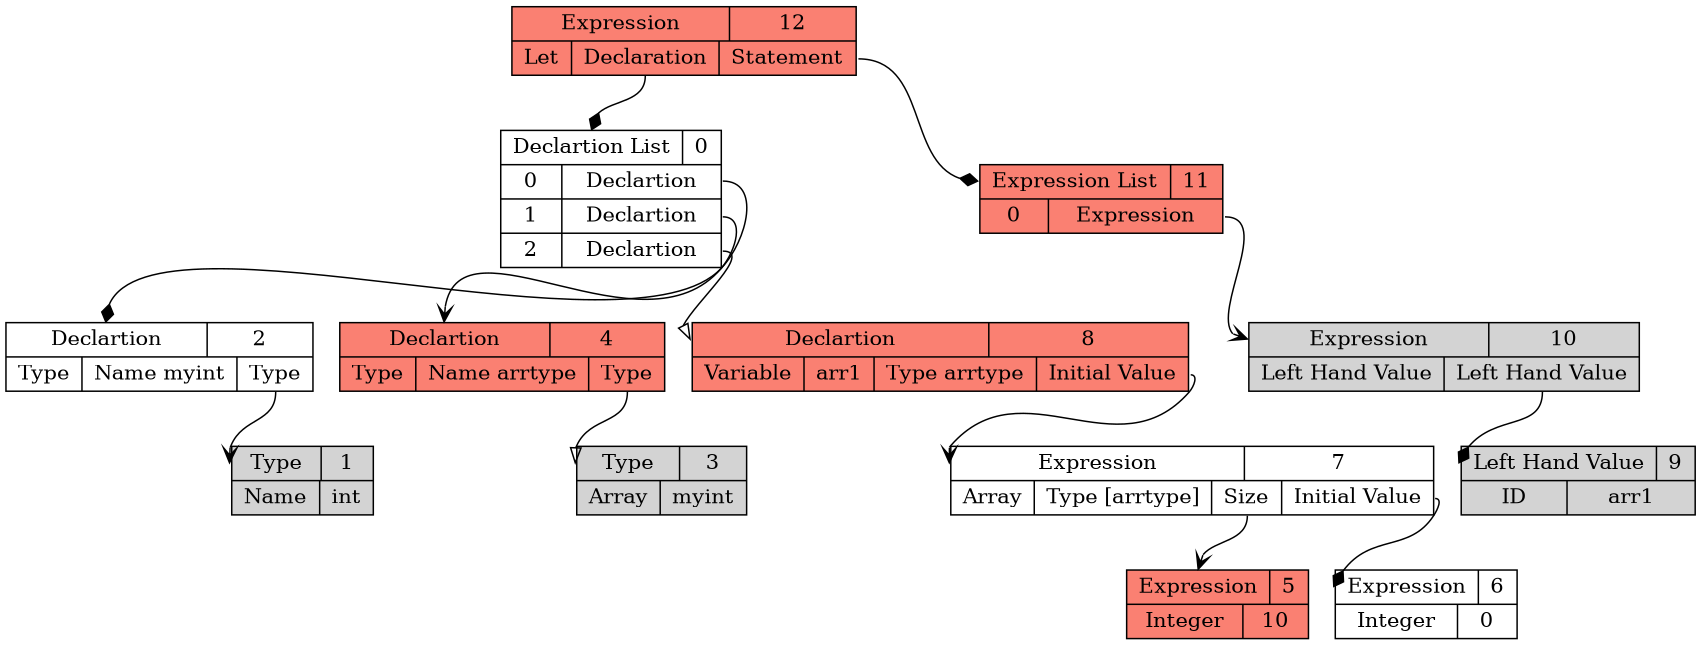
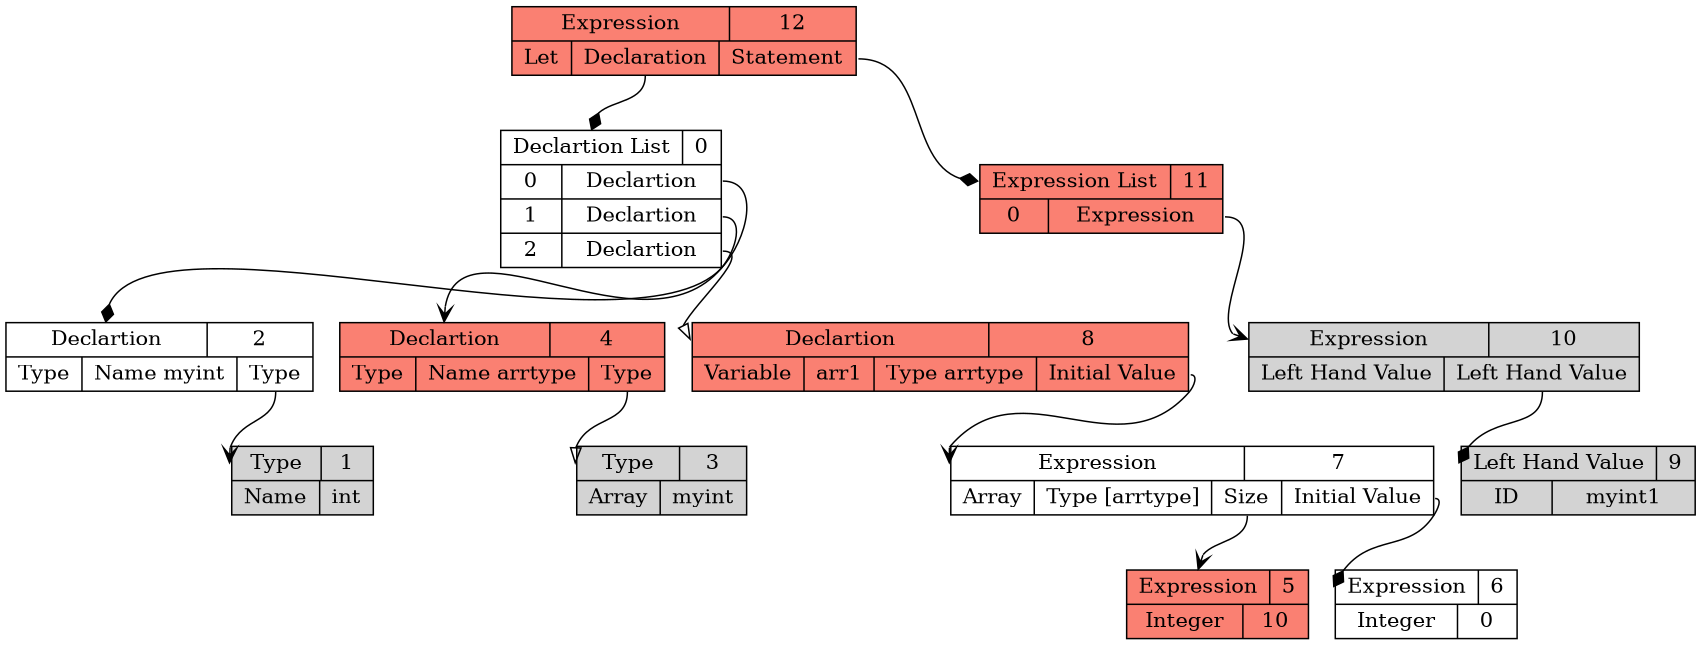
(1631, 497) -> (1624, 497)
